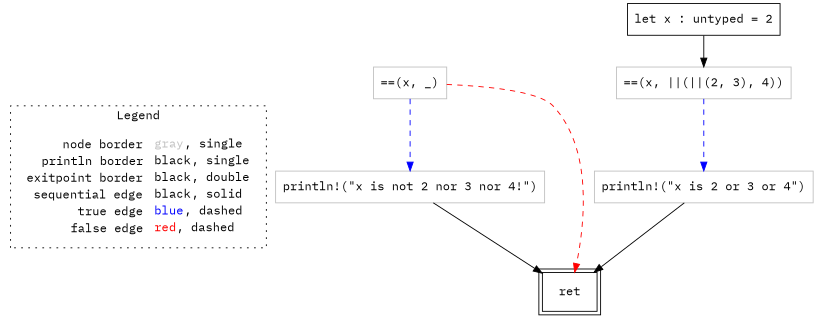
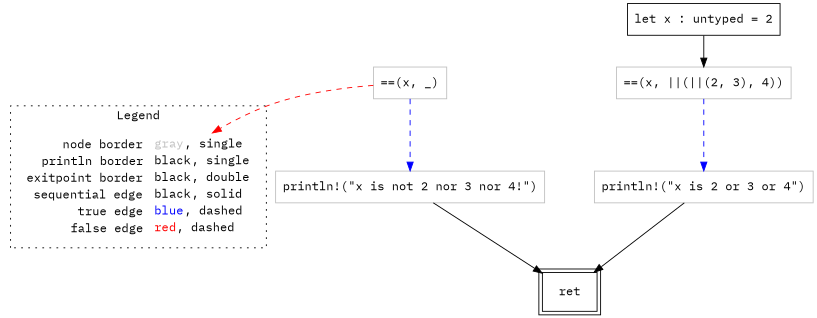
(568, 129) -> (294, 98)
